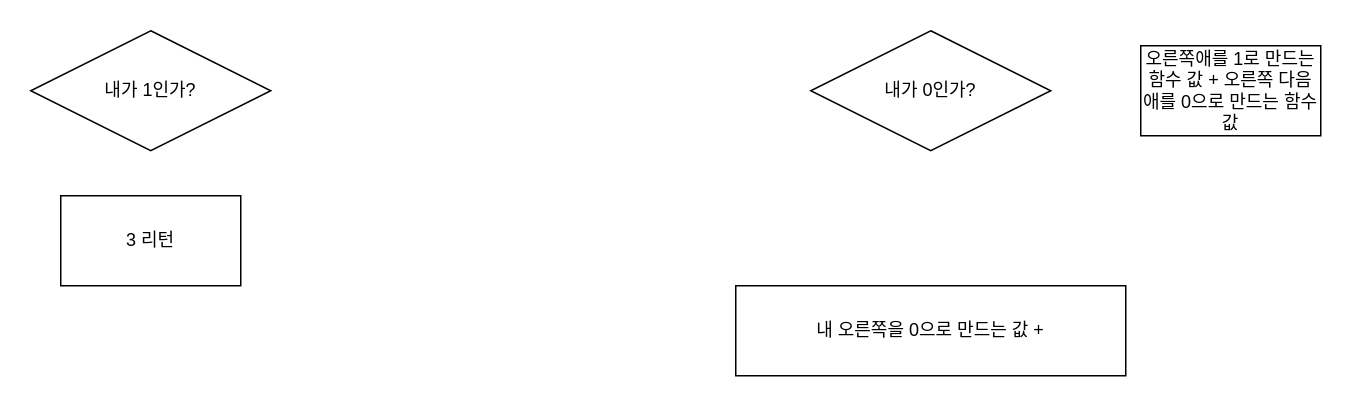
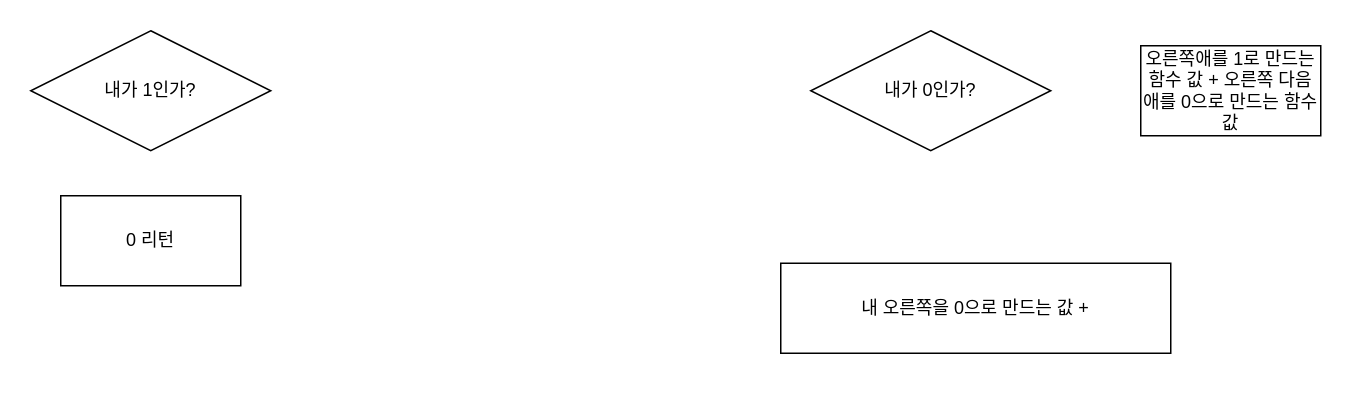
(151, 241) -> (151, 241)
(931, 331) -> (976, 308)
